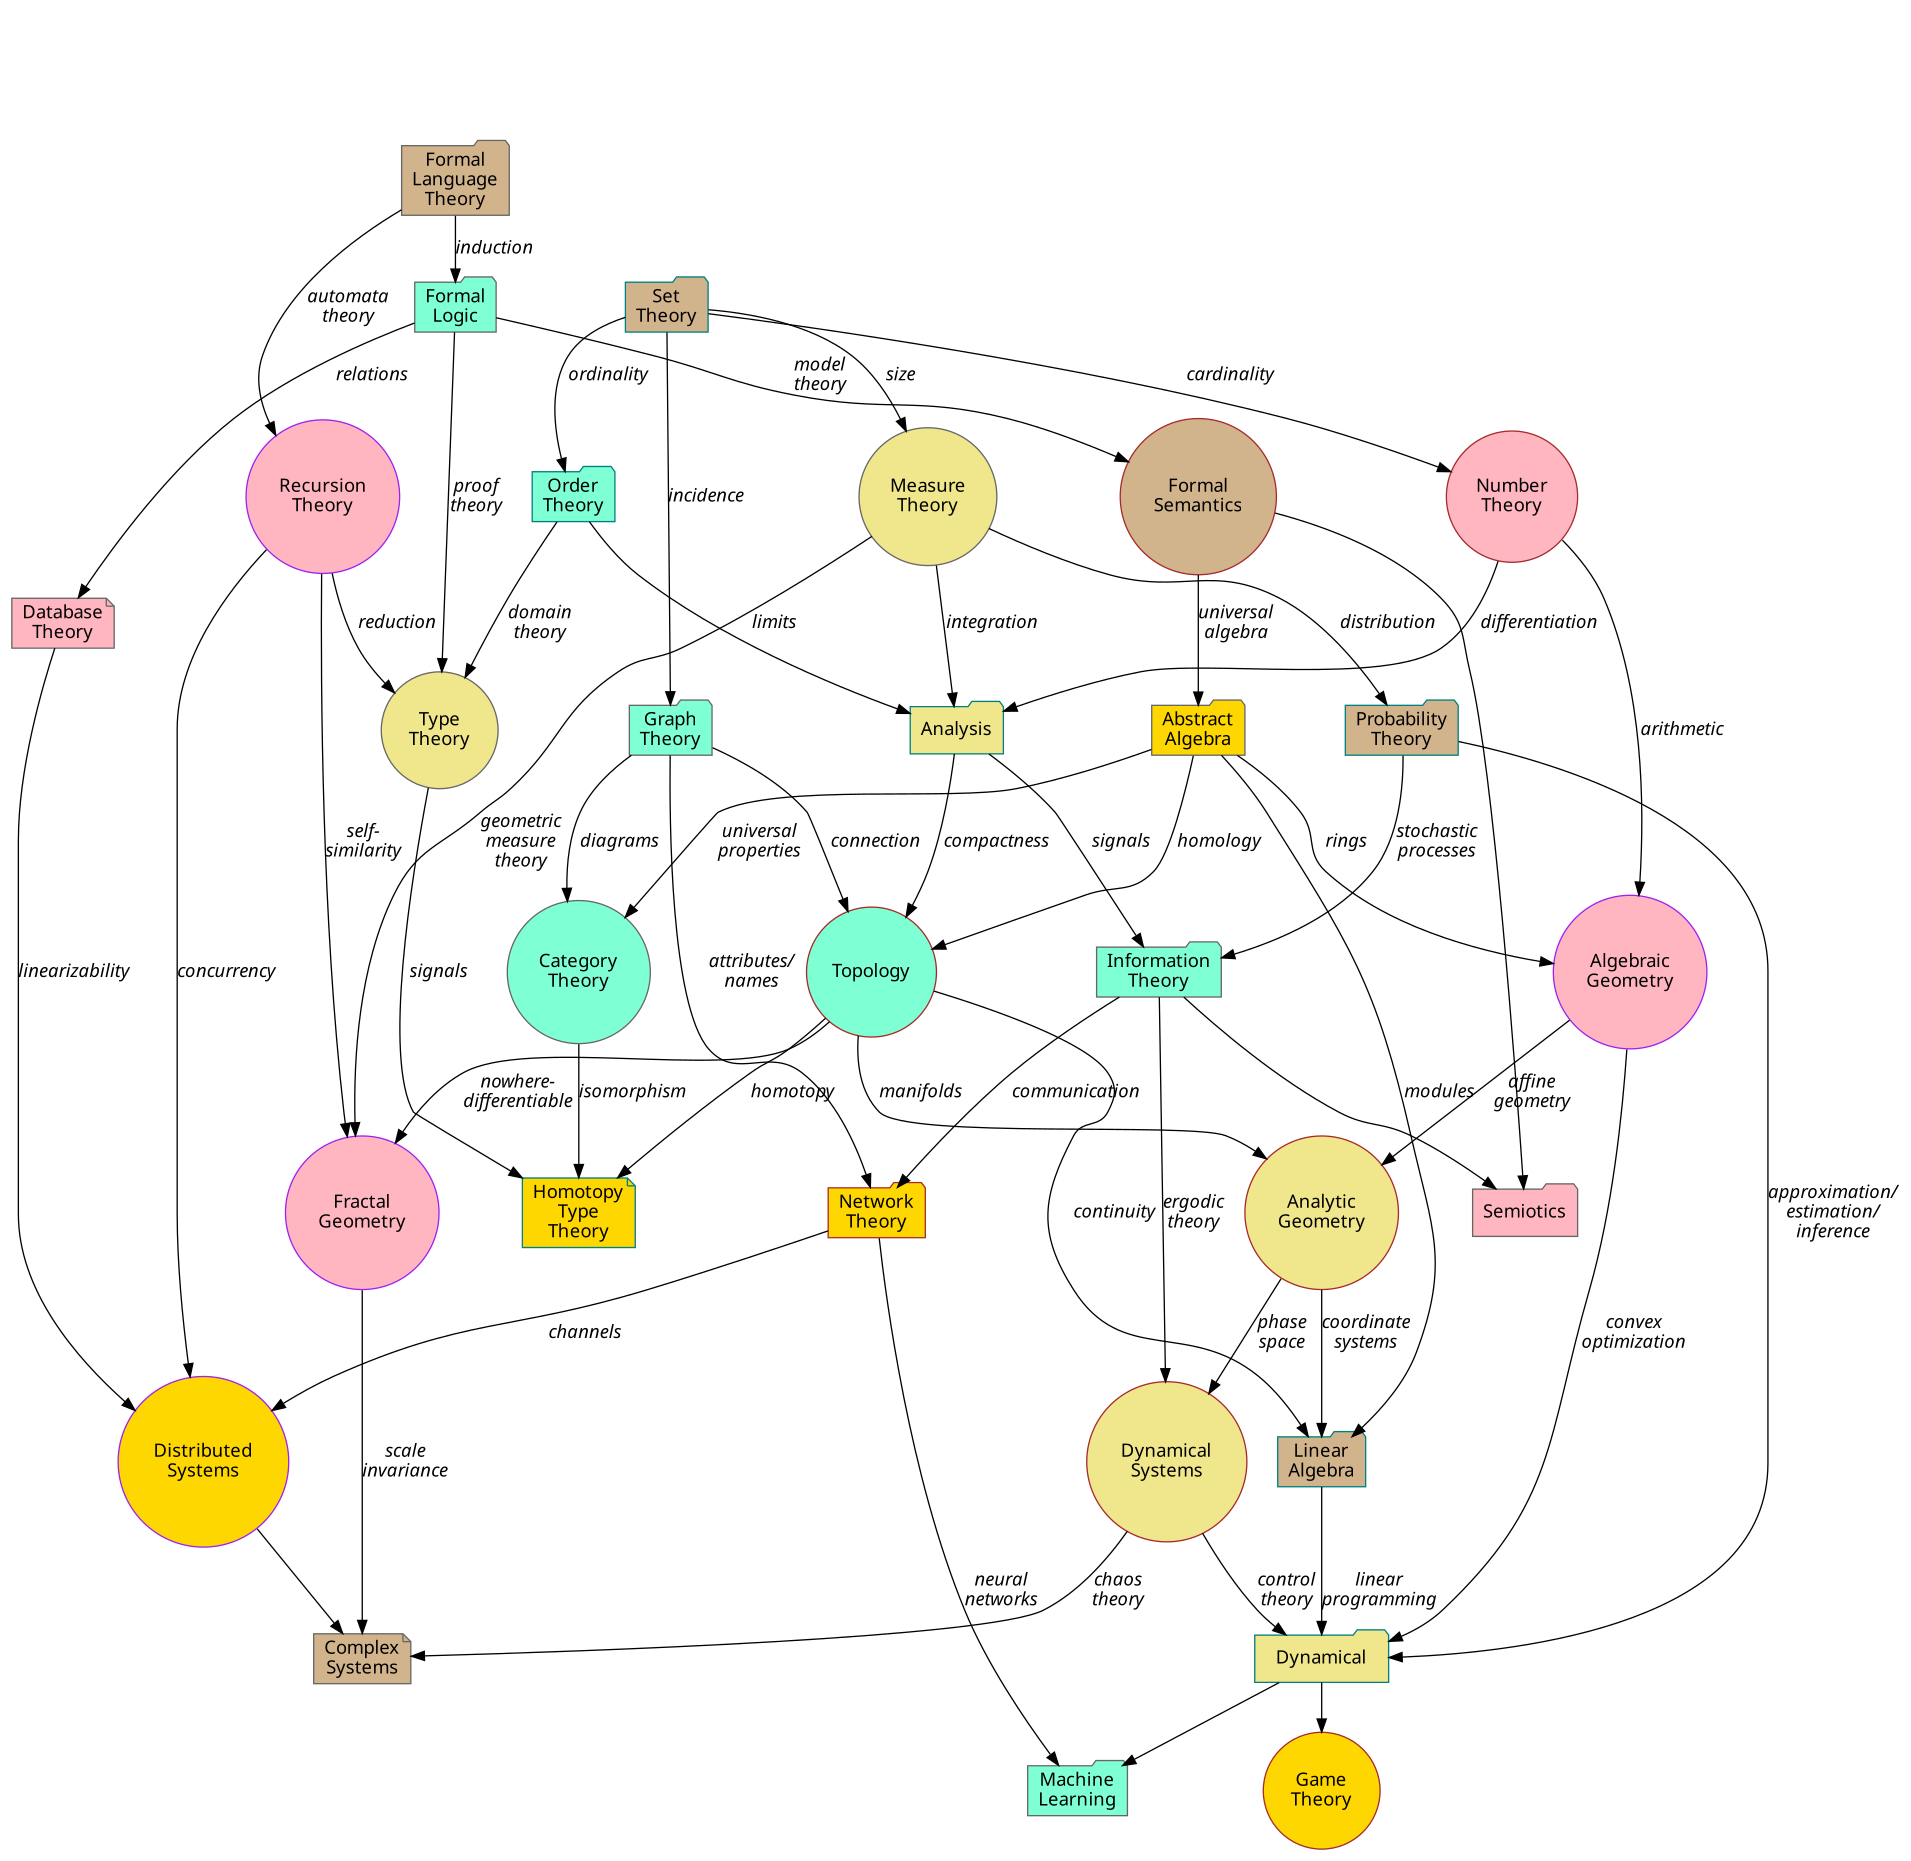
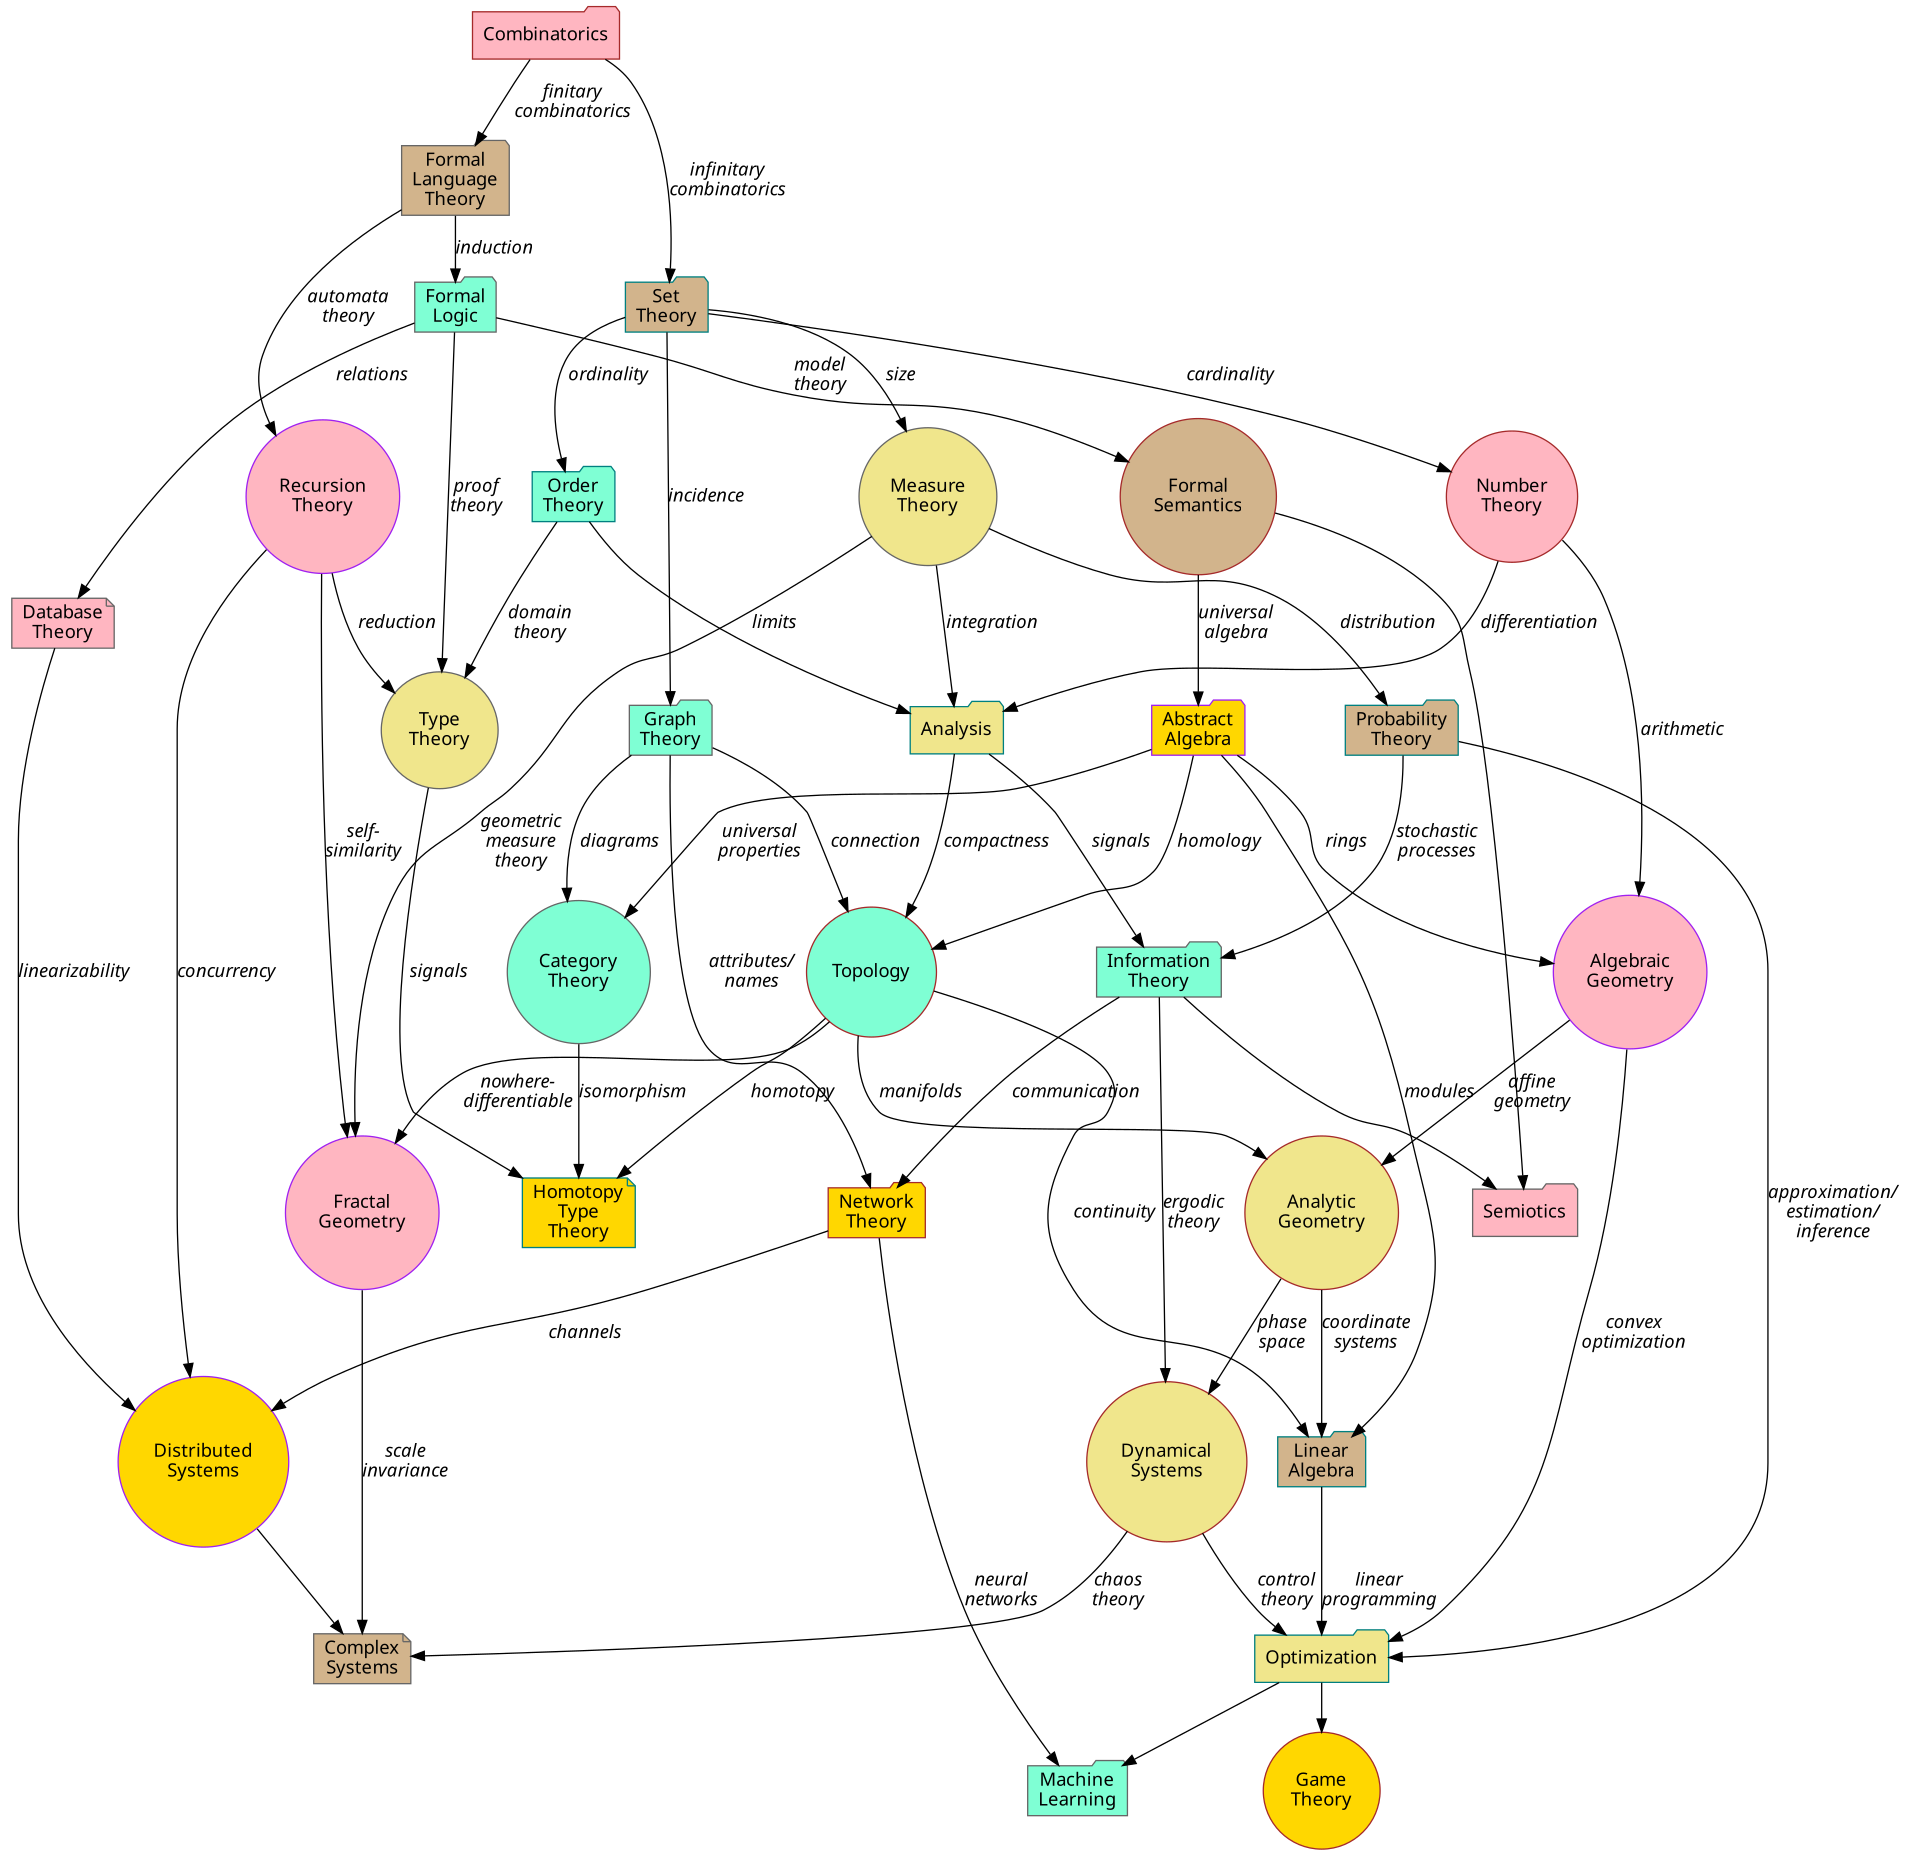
none -> (546, 35)
(1198, 730) -> (1198, 730)
(1322, 1659) -> (1322, 1659)
